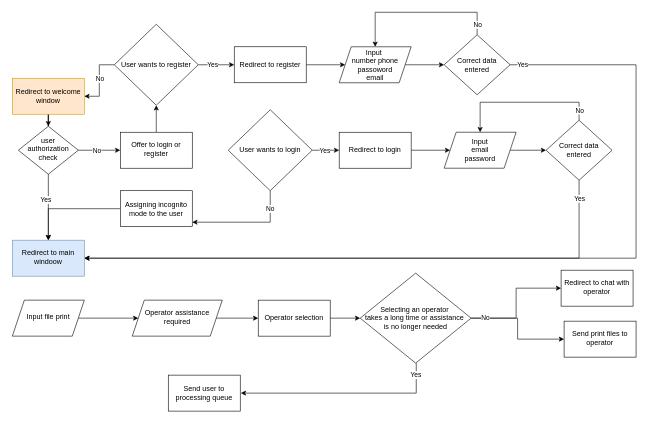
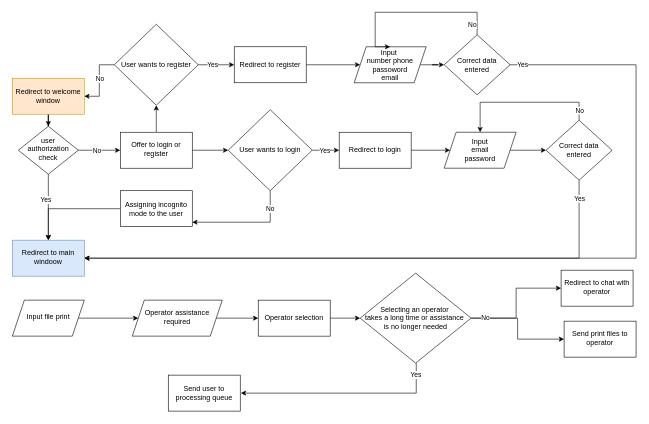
(375, 65) -> (390, 65)
none -> (222, 150)
